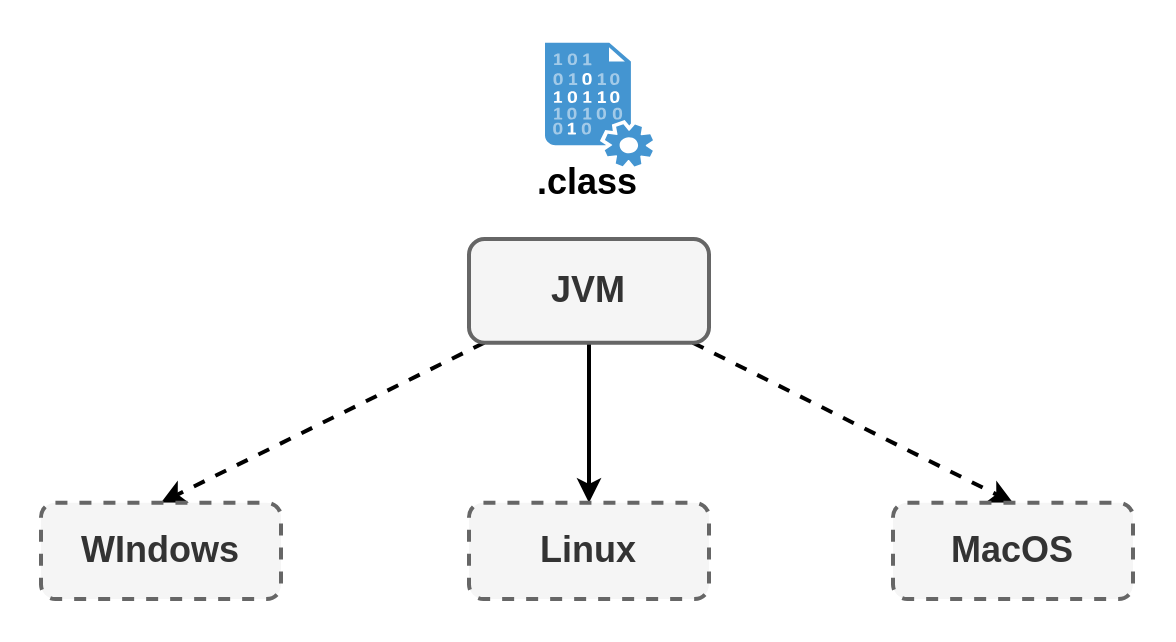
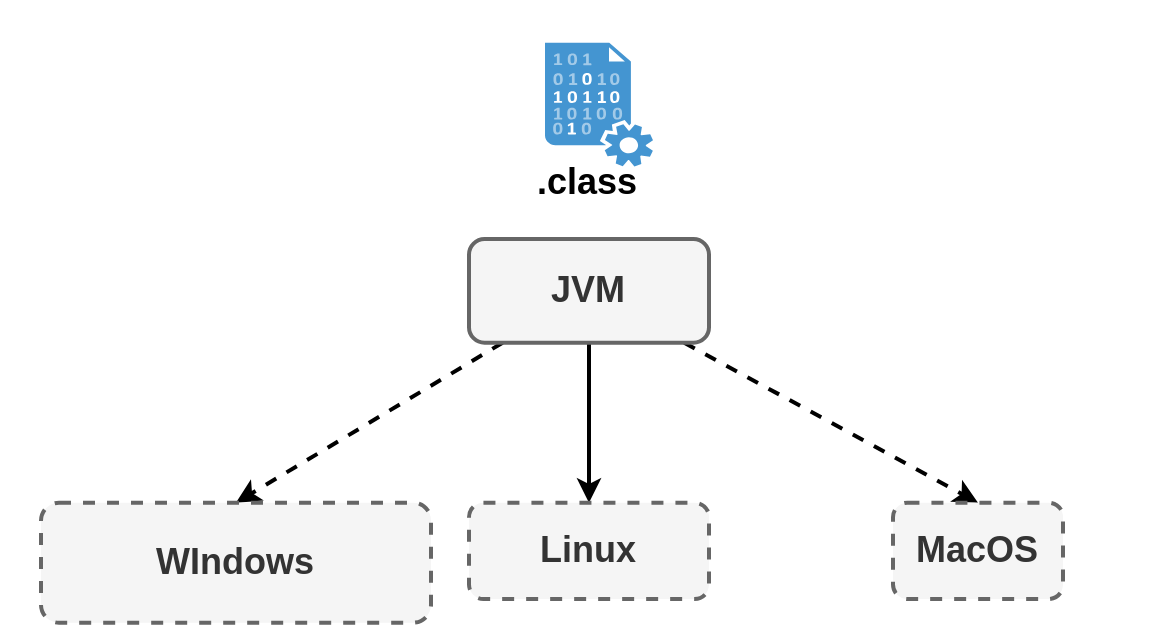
(161, 551) -> (236, 563)
(1013, 551) -> (978, 551)
